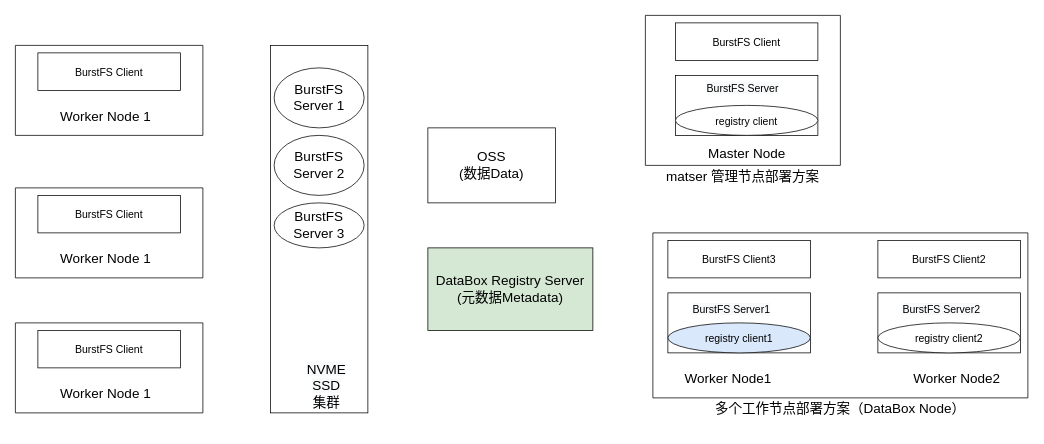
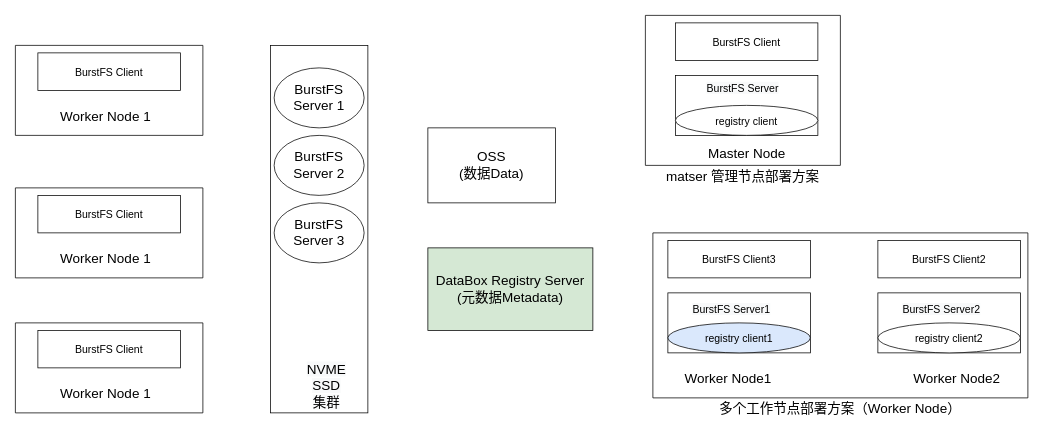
(319, 225) -> (319, 233)
(840, 409) -> (840, 409)
